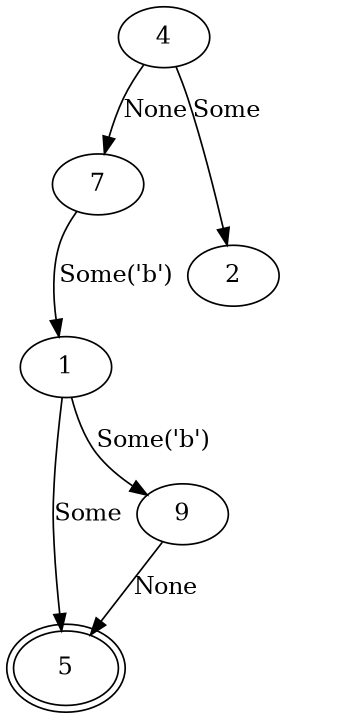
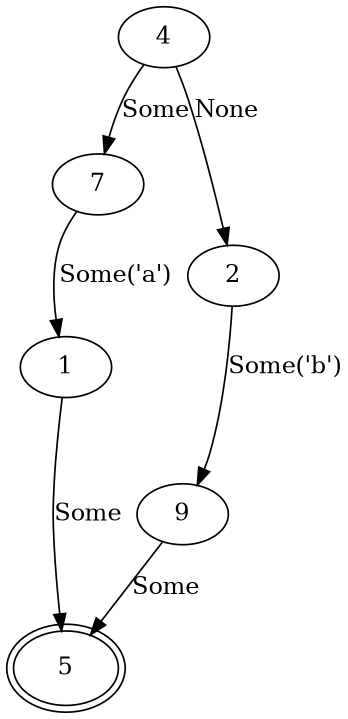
(156, 111) -> (156, 111)
(227, 111) -> (227, 111)
(116, 276) -> (116, 276)
(93, 448) -> (223, 389)
(166, 588) -> (166, 588)
